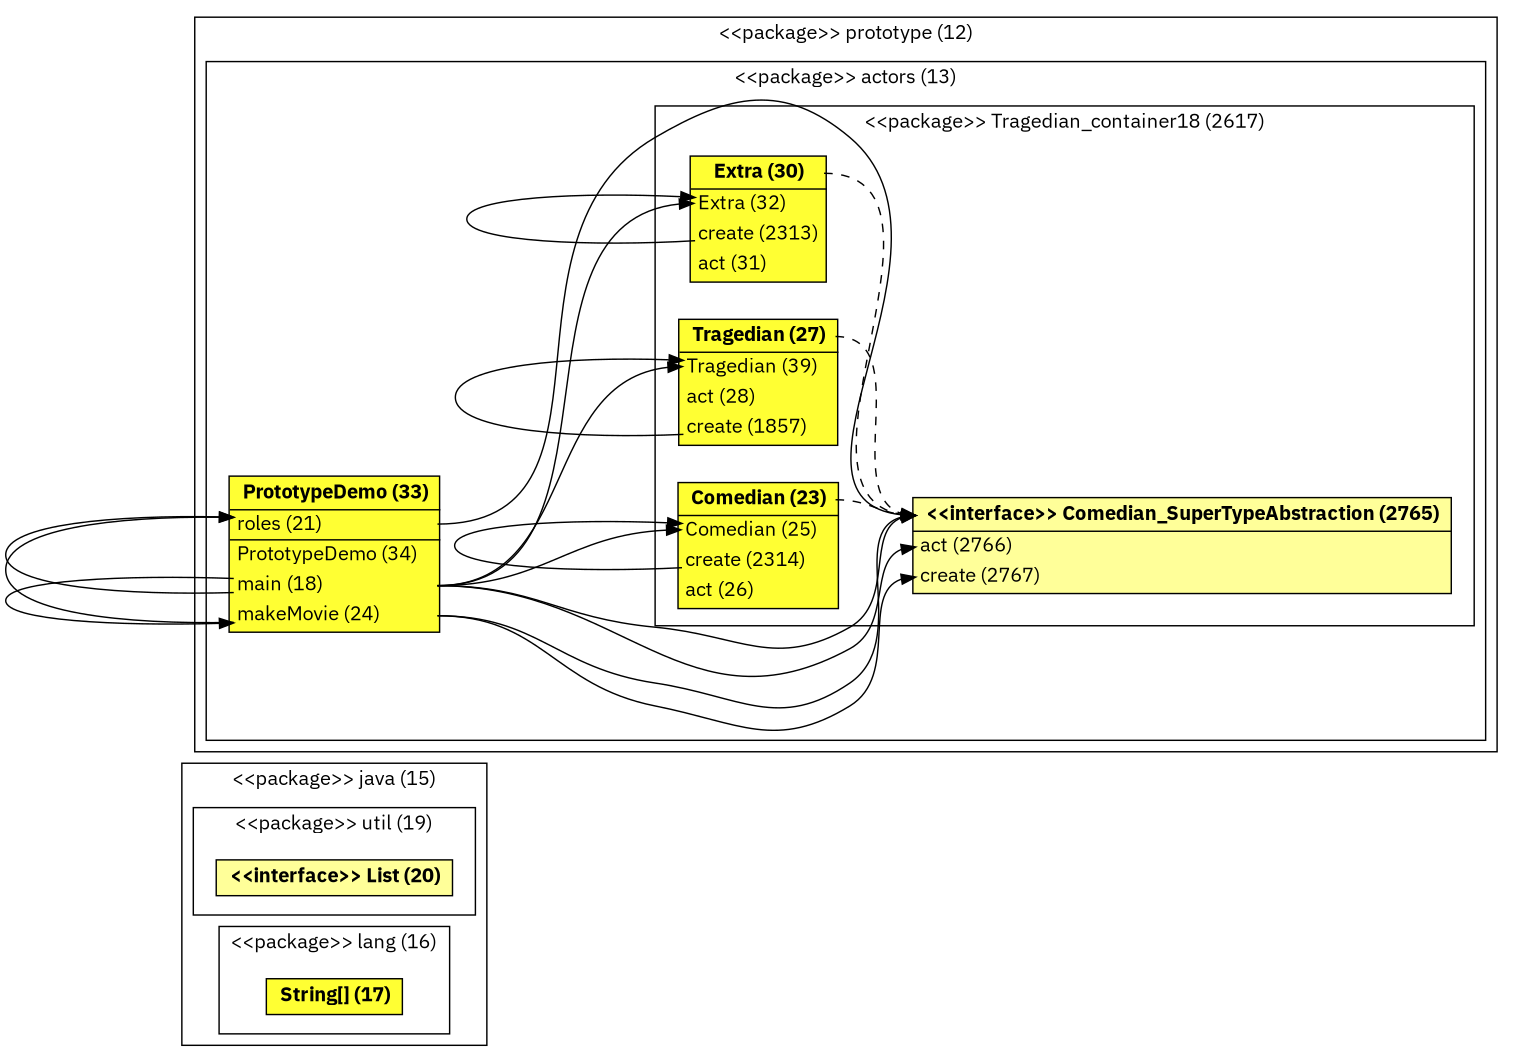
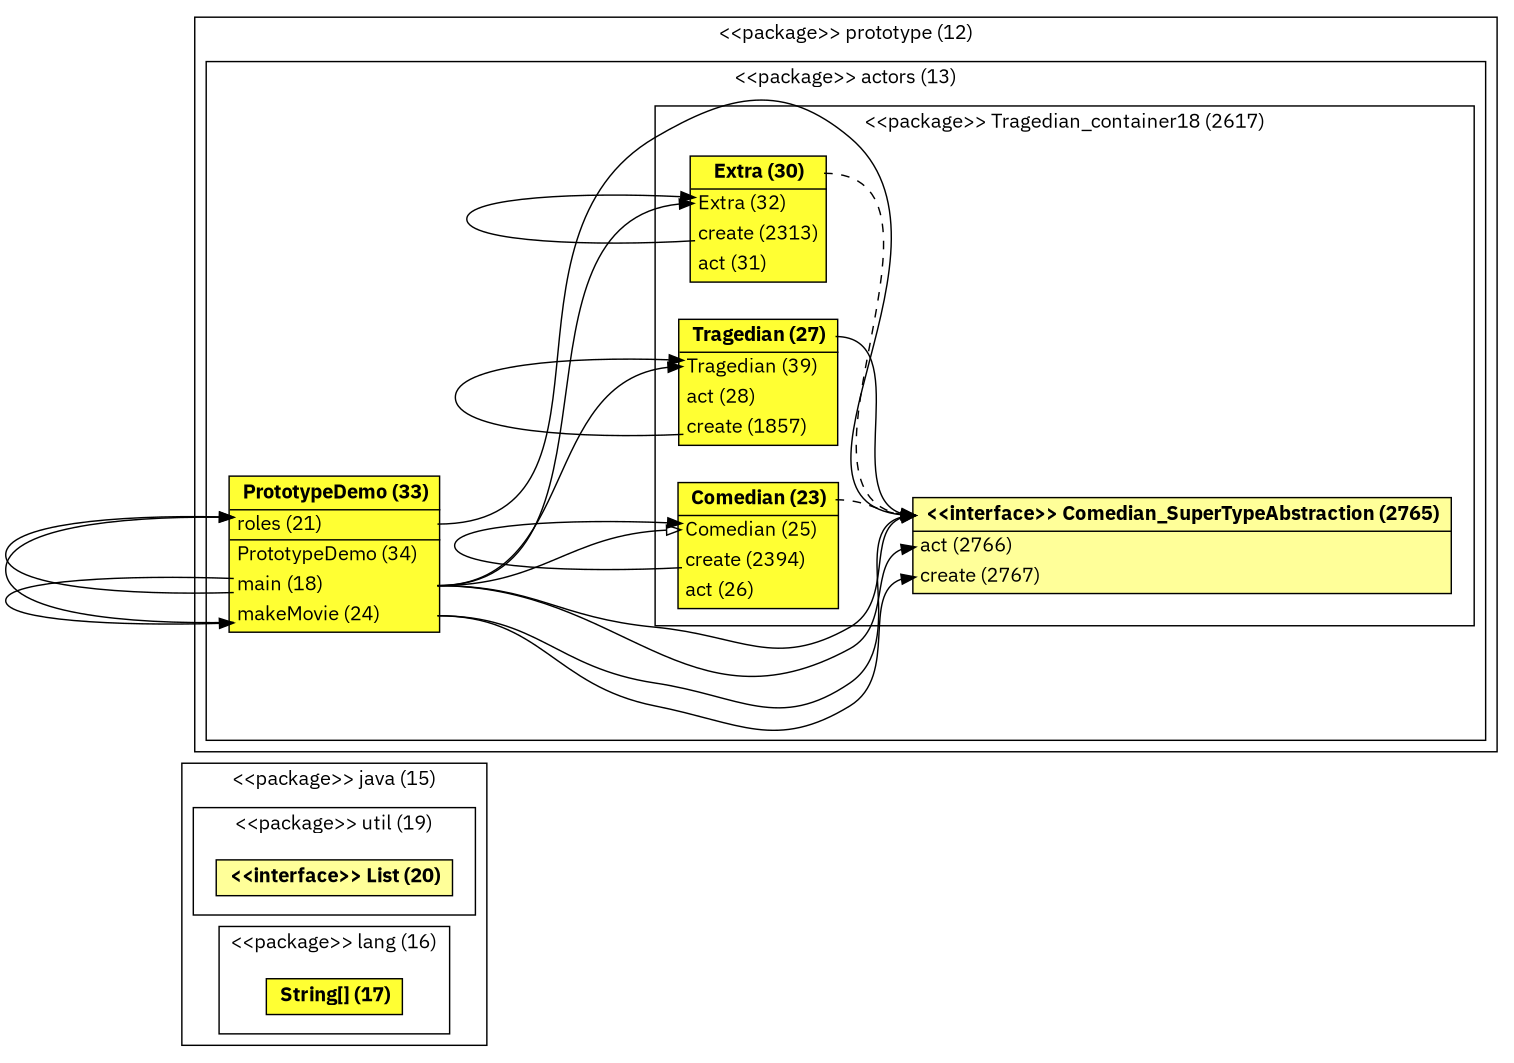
(876, 419) -> (876, 419)
(558, 558) -> (558, 558)
(746, 560) -> (746, 560)
